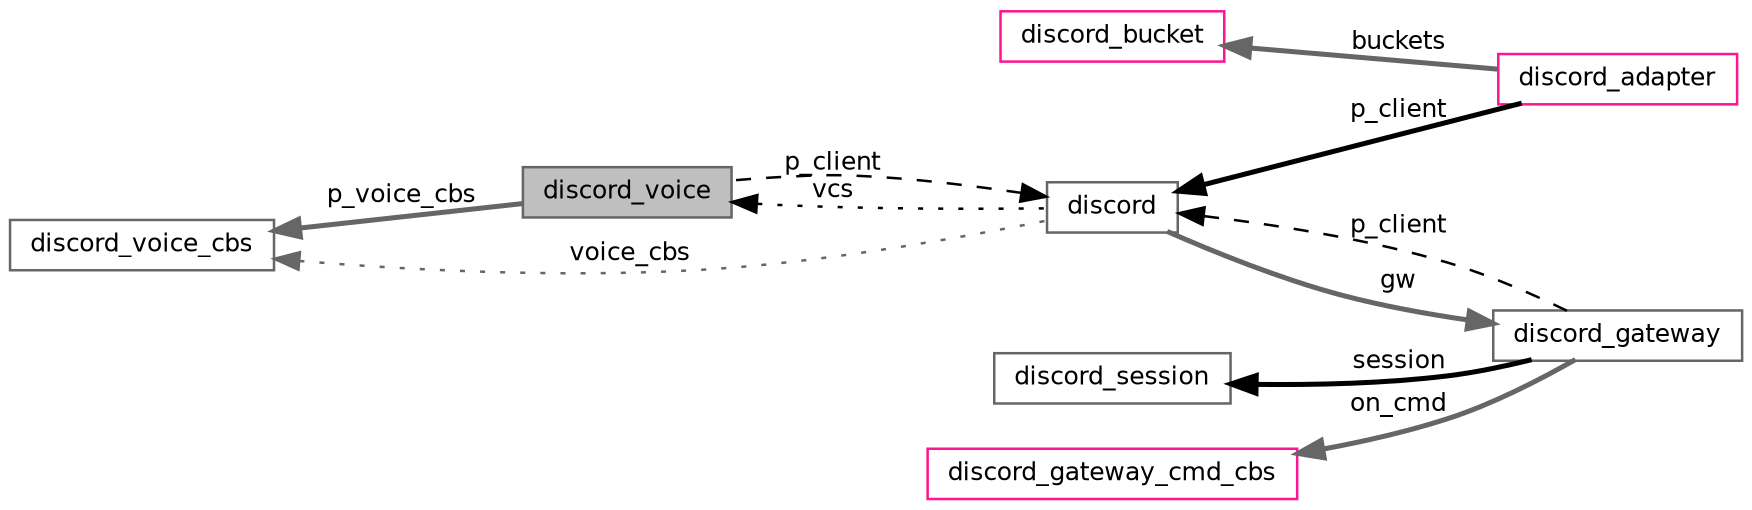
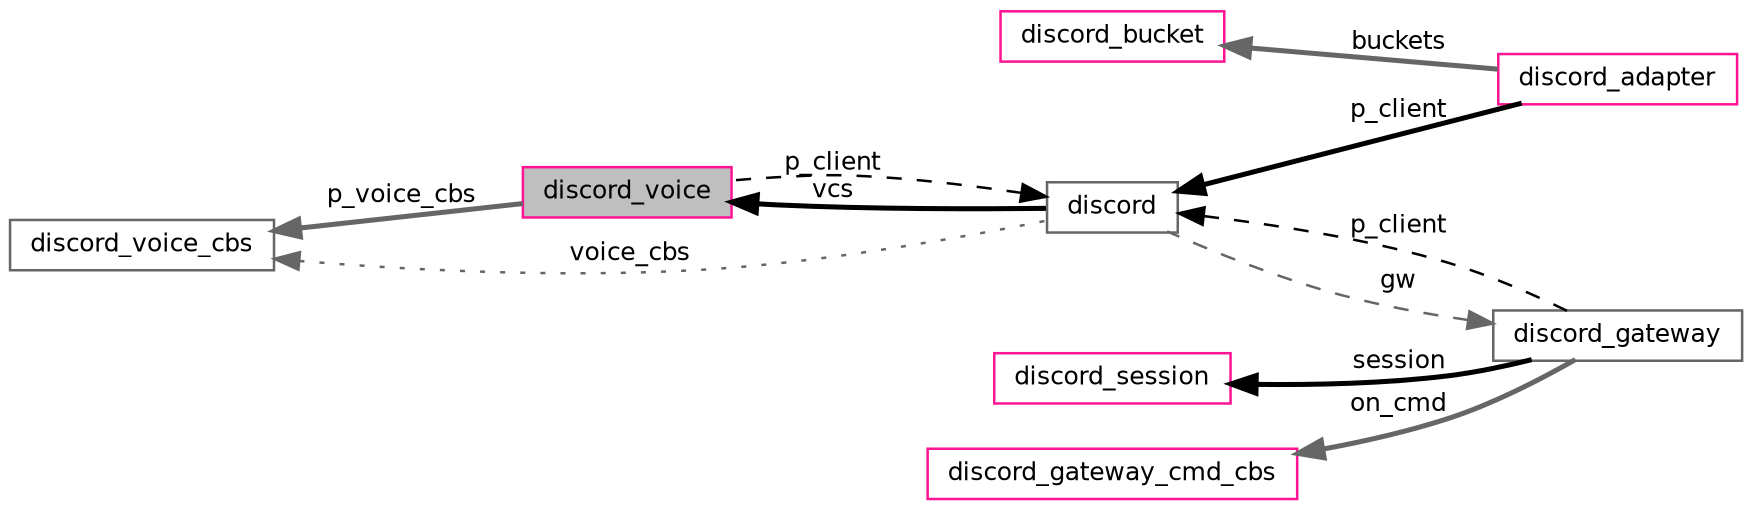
(627, 192) -> (627, 192)
(902, 208) -> (902, 208)
(1314, 287) -> (1314, 287)
(1112, 378) -> (1112, 378)
